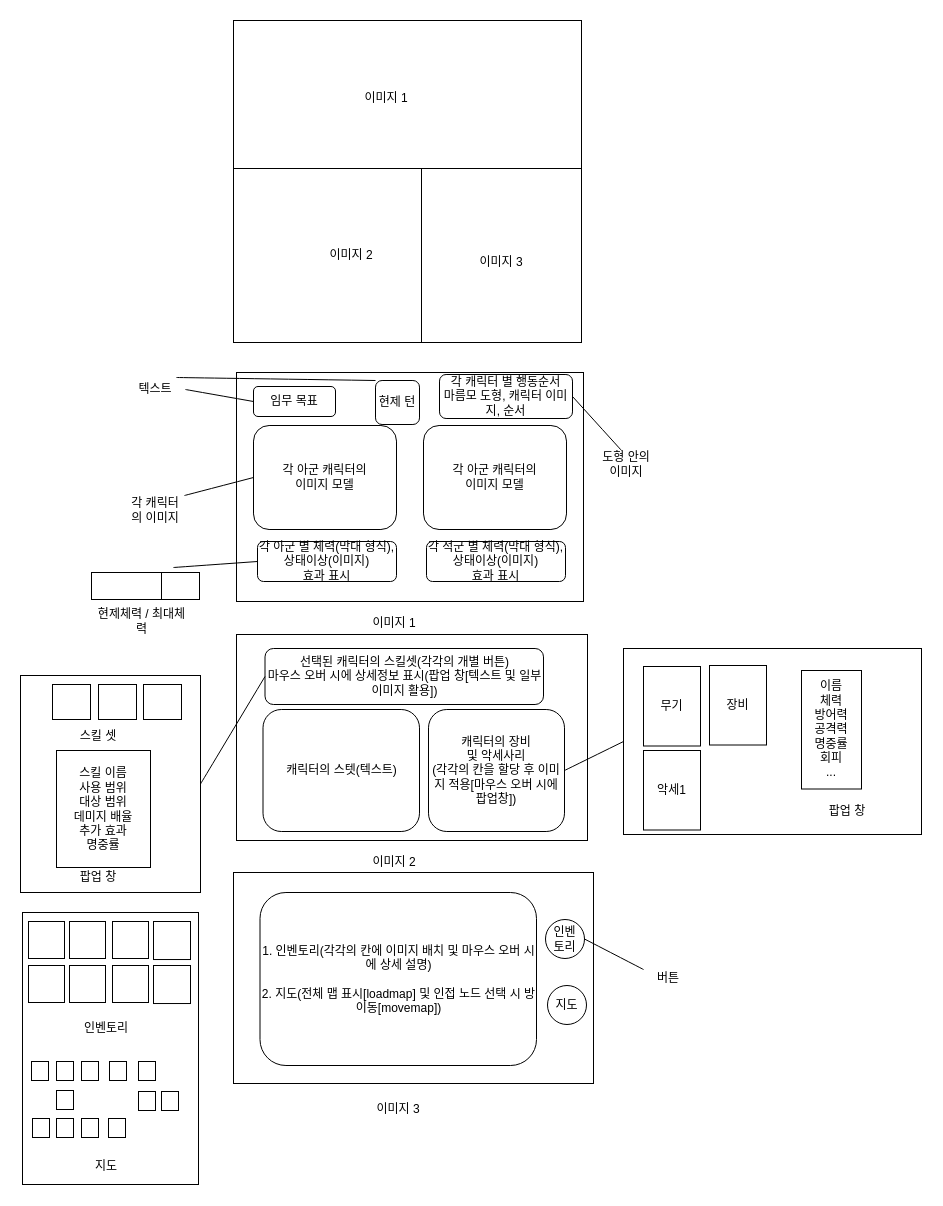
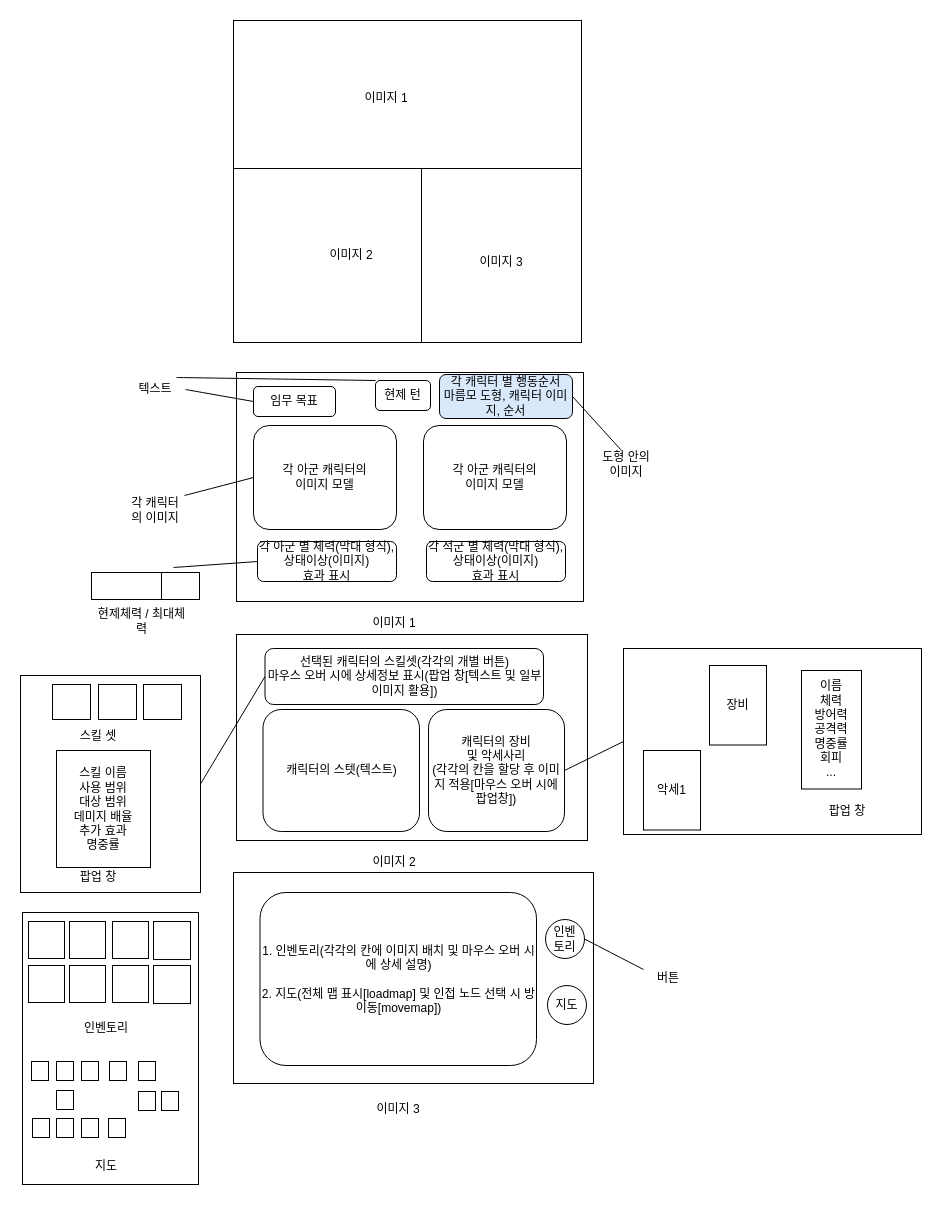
(506, 397) -> (506, 397)
(398, 403) -> (403, 396)
(672, 706) -> none
